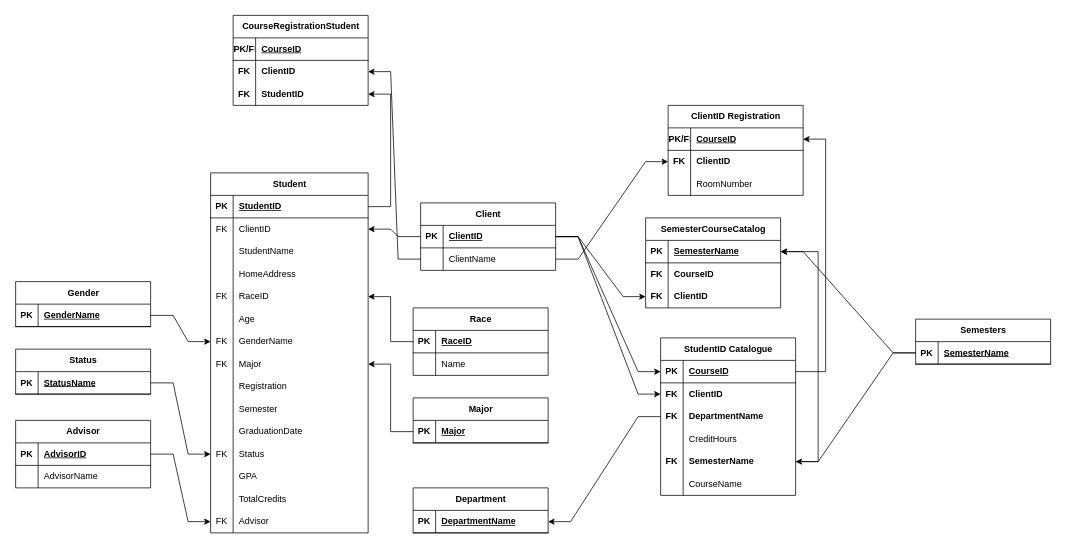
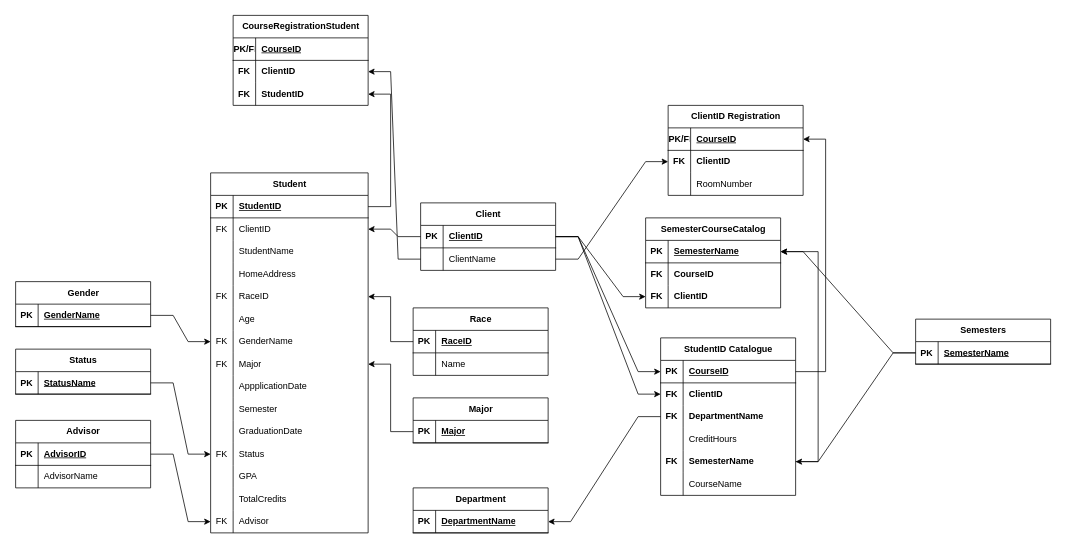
(267, 387) -> (276, 387)
